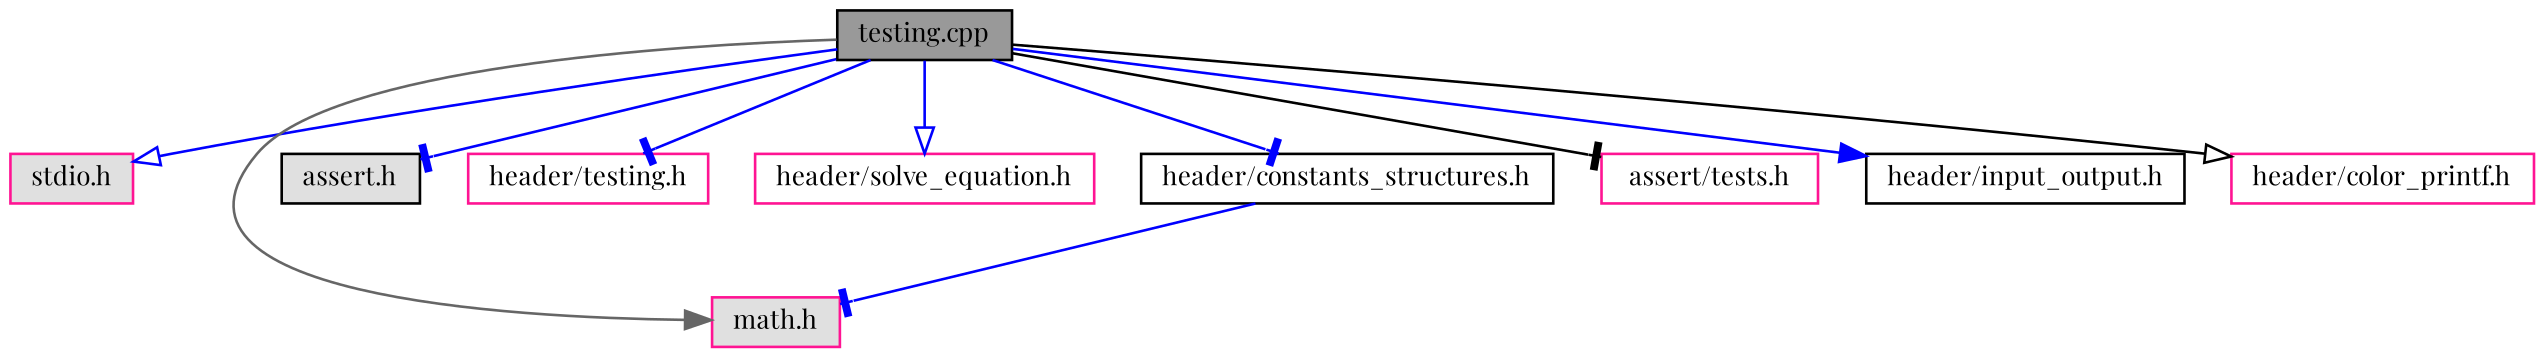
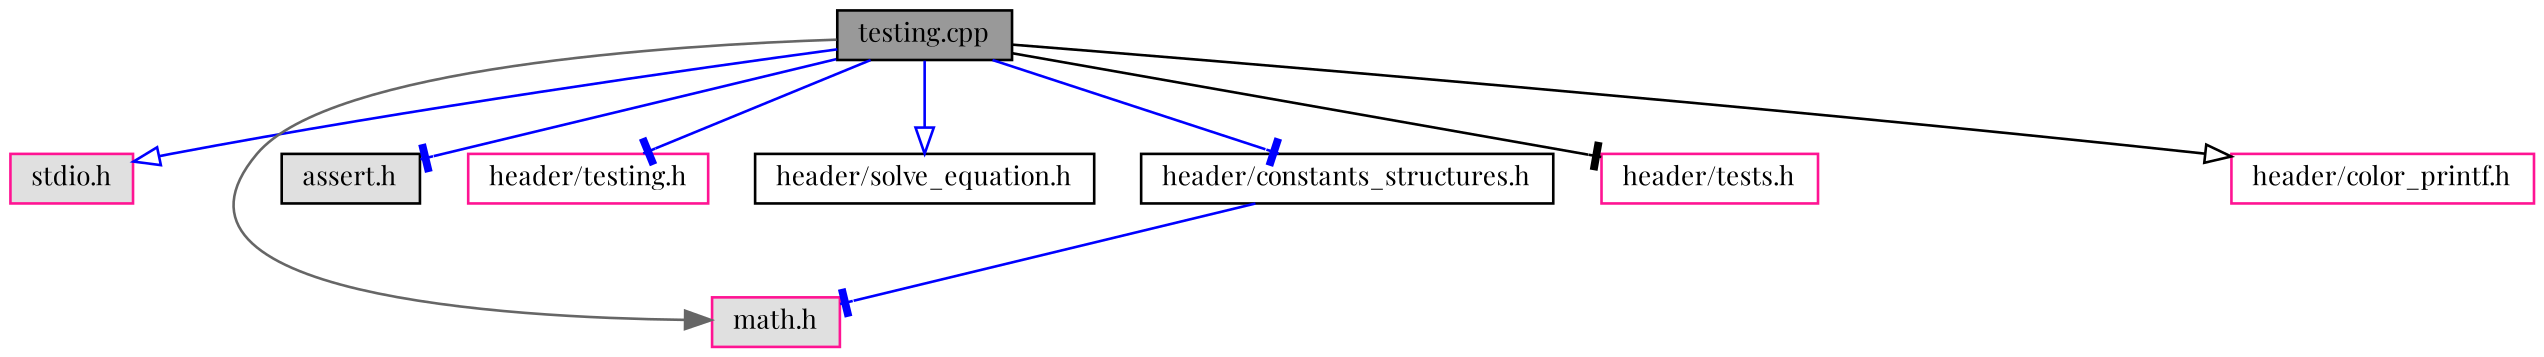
(925, 179) -> (925, 179)
(1710, 179) -> (1710, 179)
(2025, 179) -> none
